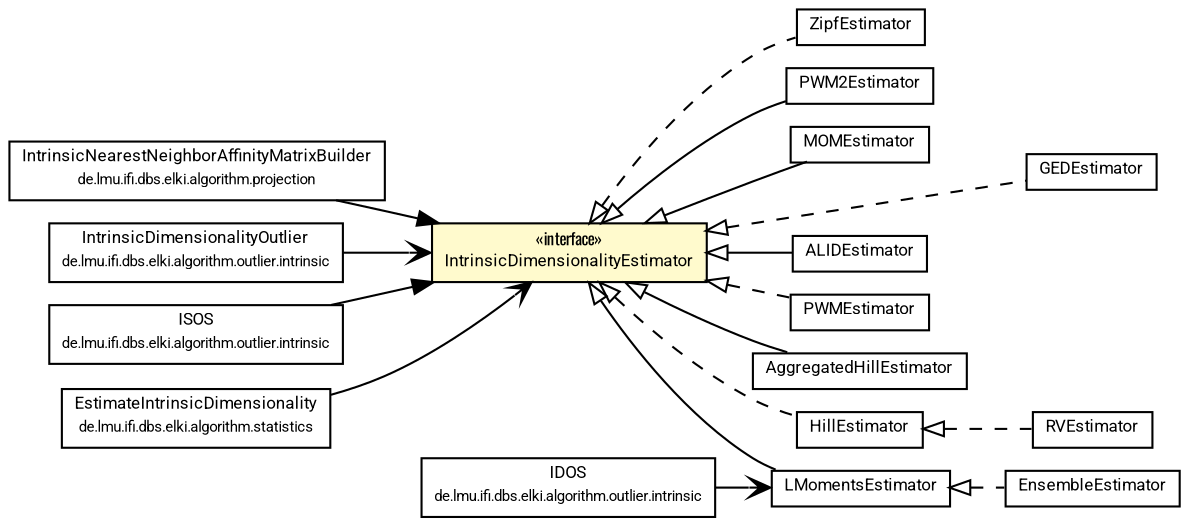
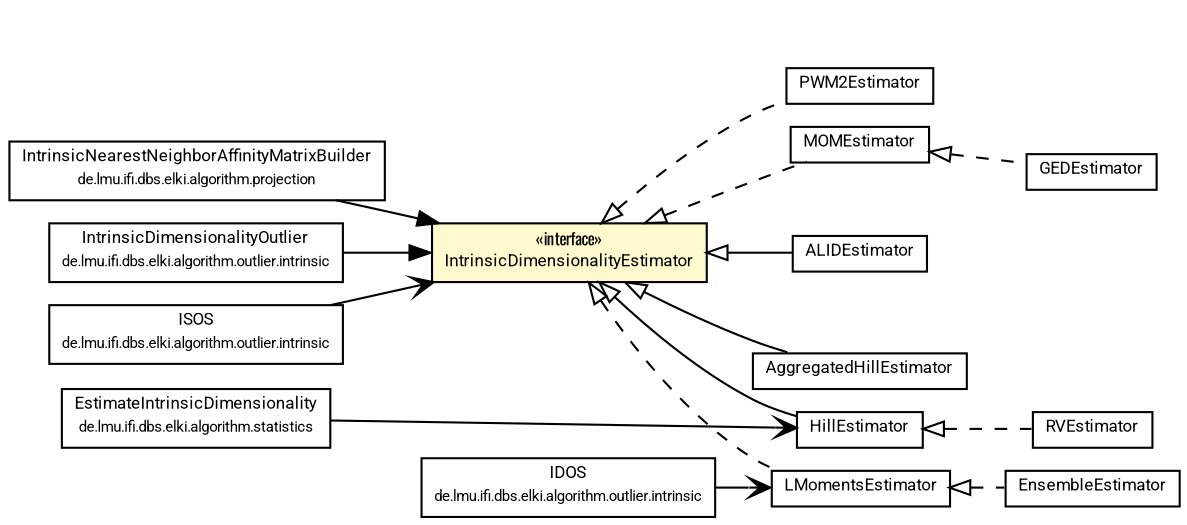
(860, 26) -> none
(697, 147) -> (697, 147)
(736, 188) -> (736, 188)
(876, 204) -> (989, 159)
(376, 253) -> (376, 253)
(372, 296) -> (372, 296)
(860, 311) -> none
(428, 354) -> (553, 424)
(700, 367) -> (700, 367)
(678, 396) -> (678, 396)
